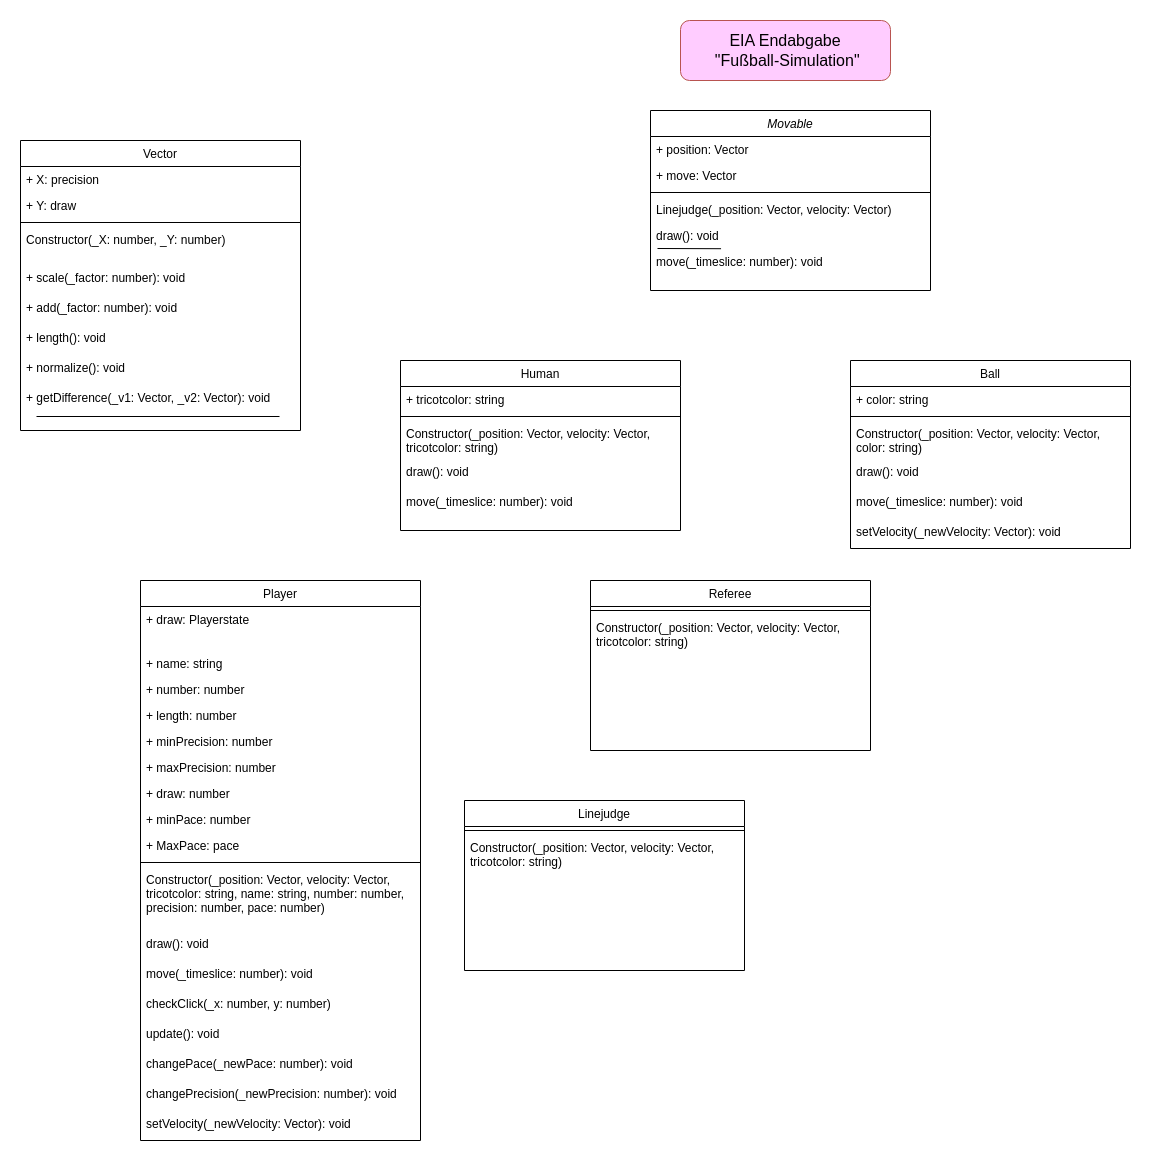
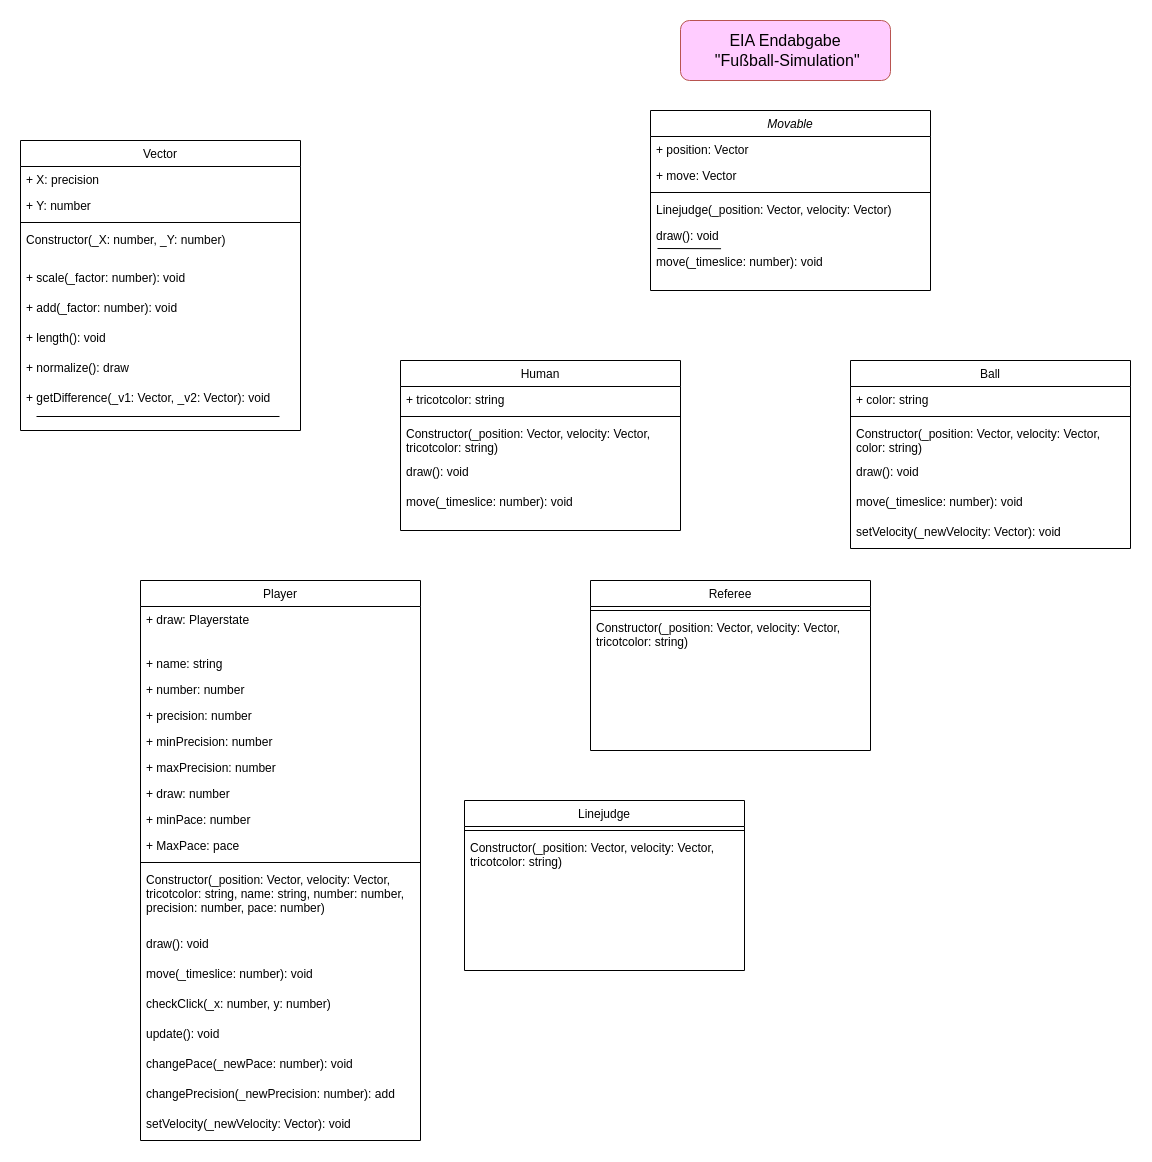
(52, 206) -> (58, 206)
(80, 368) -> (82, 368)
(194, 716) -> (202, 716)
(280, 1094) -> (278, 1094)
